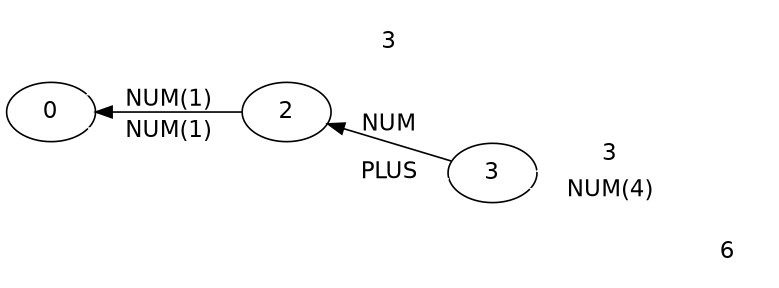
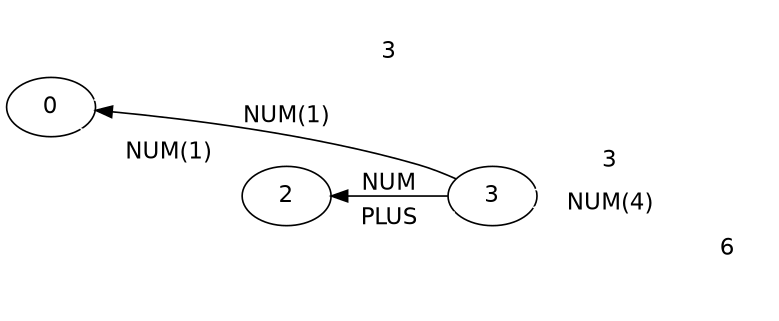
(177, 112) -> (286, 135)
